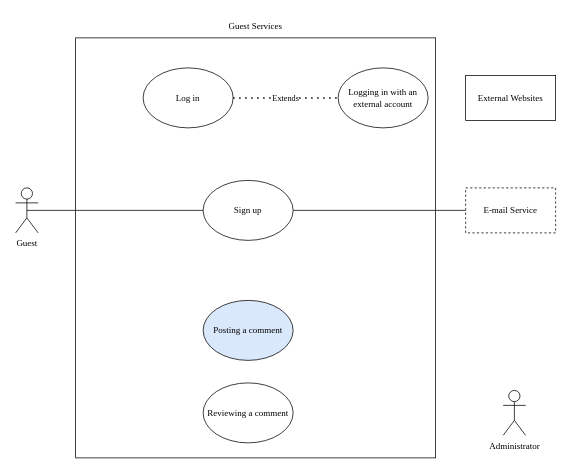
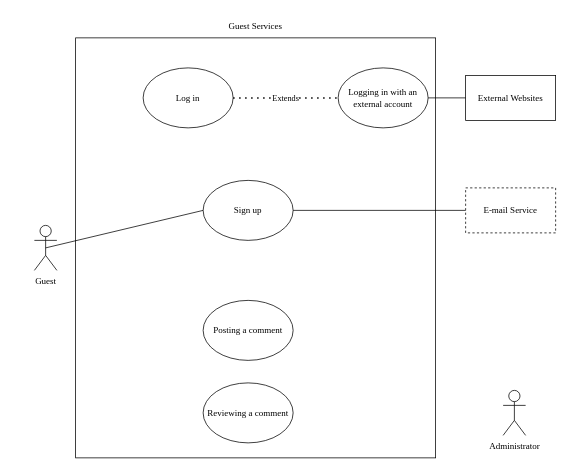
none -> (446, 98)
(27, 210) -> (45, 248)
(248, 330) -> (248, 330)
